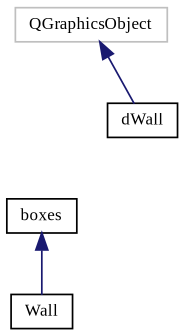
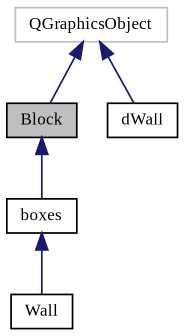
none -> (42, 120)
